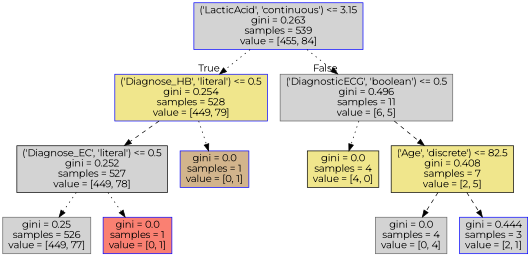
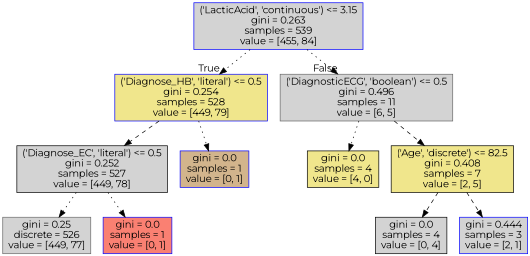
(47, 235) -> (47, 235)
(411, 235) -> (411, 235)
